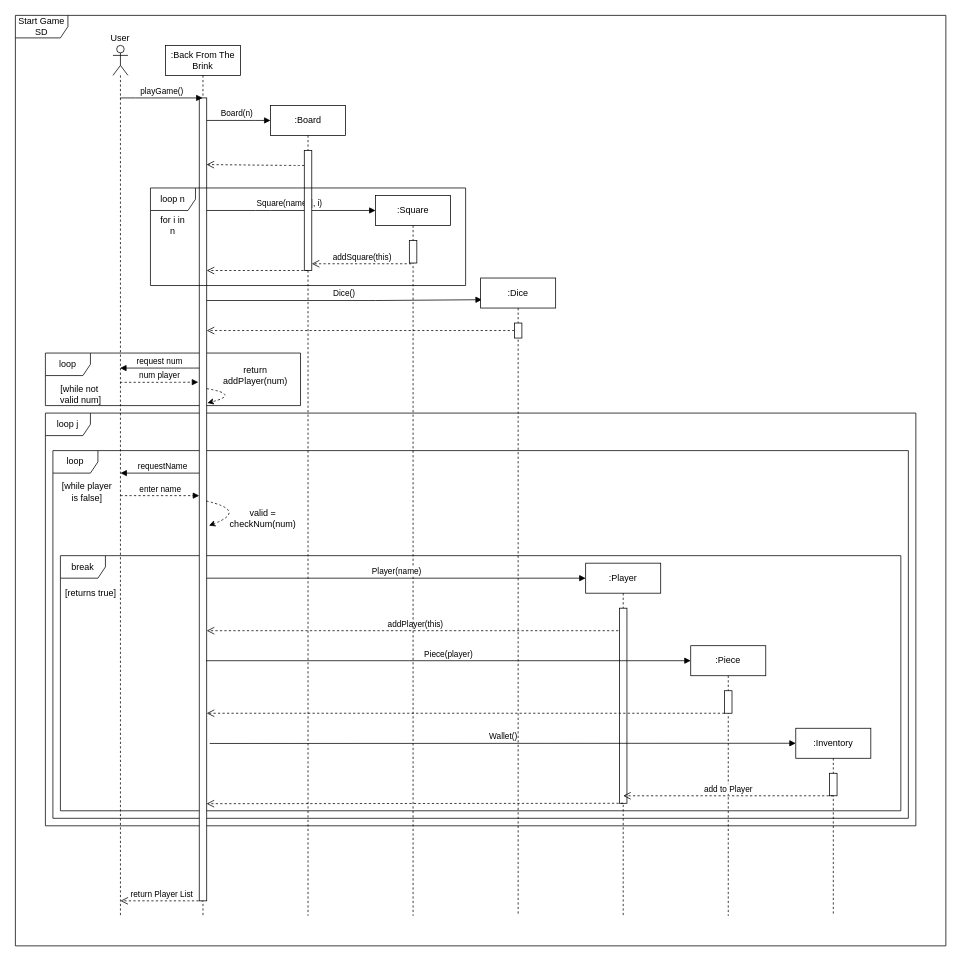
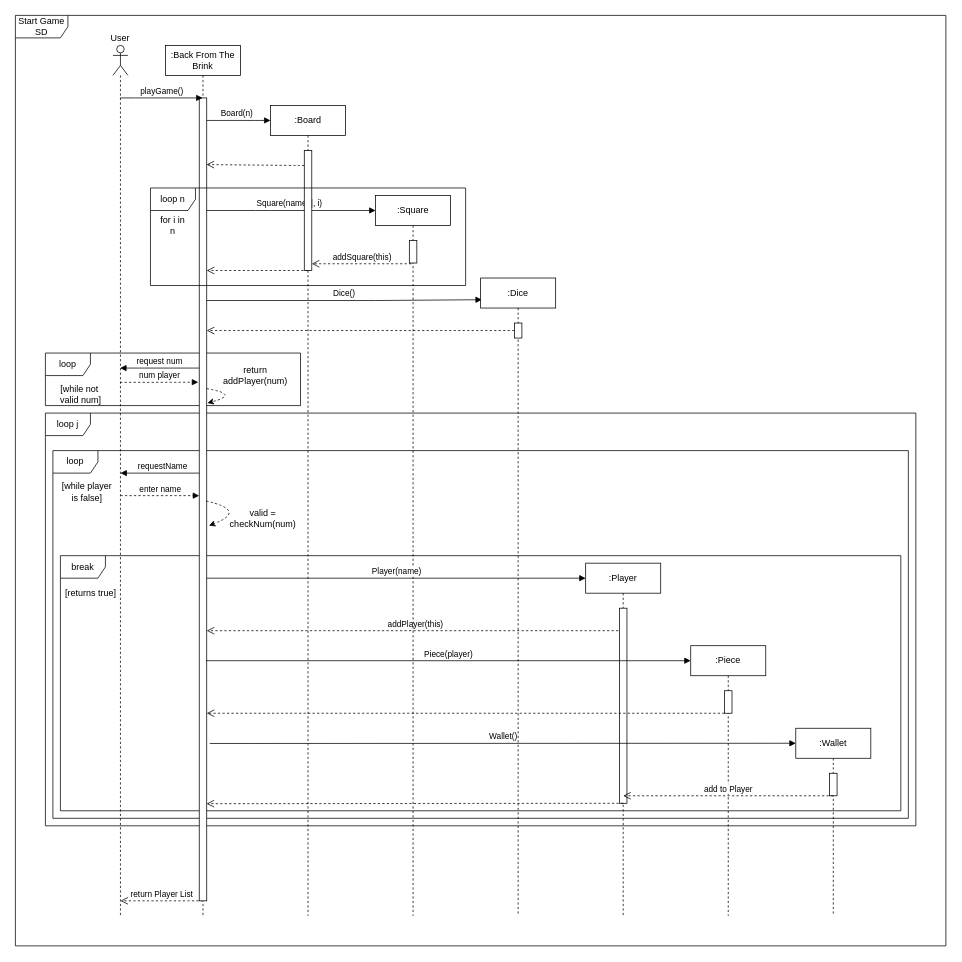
(833, 743) -> (833, 743)
